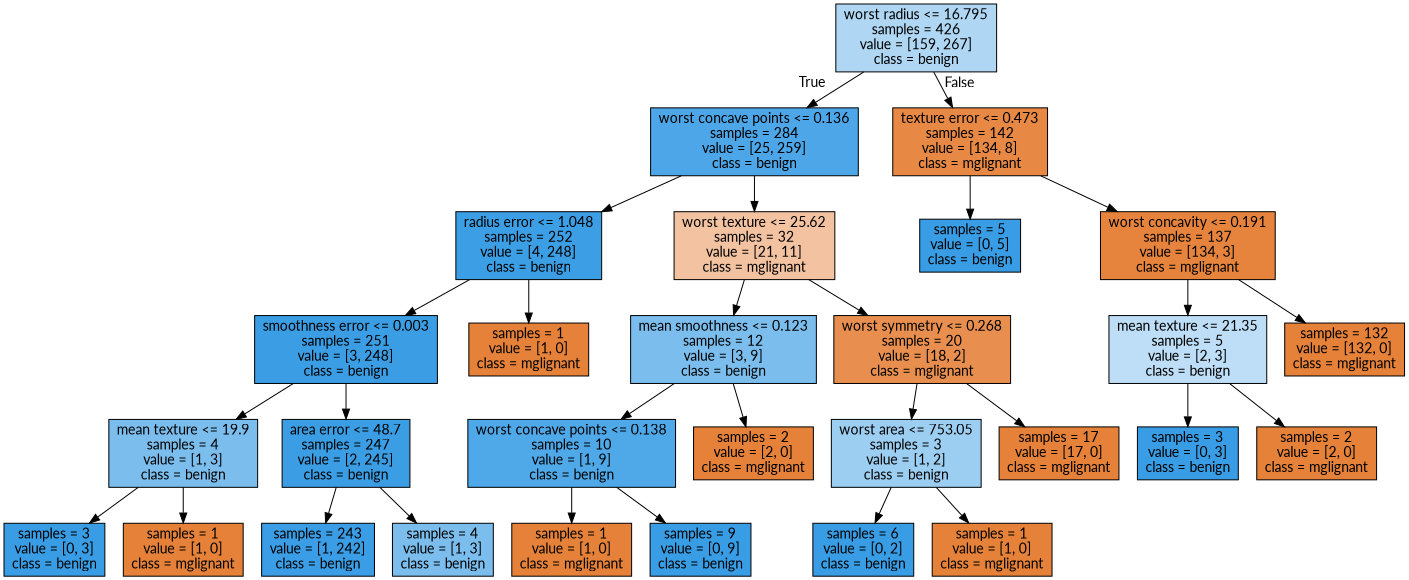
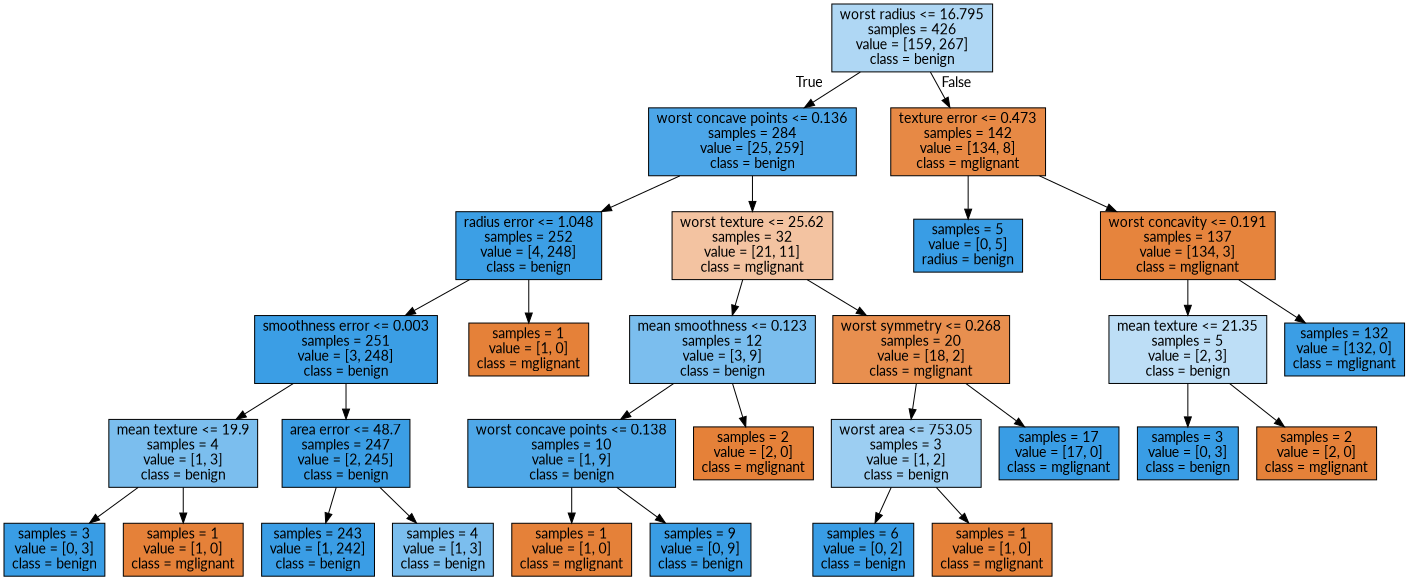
(970, 246) -> (968, 246)
(1345, 350) -> (1345, 350)
(1059, 453) -> (1059, 453)
